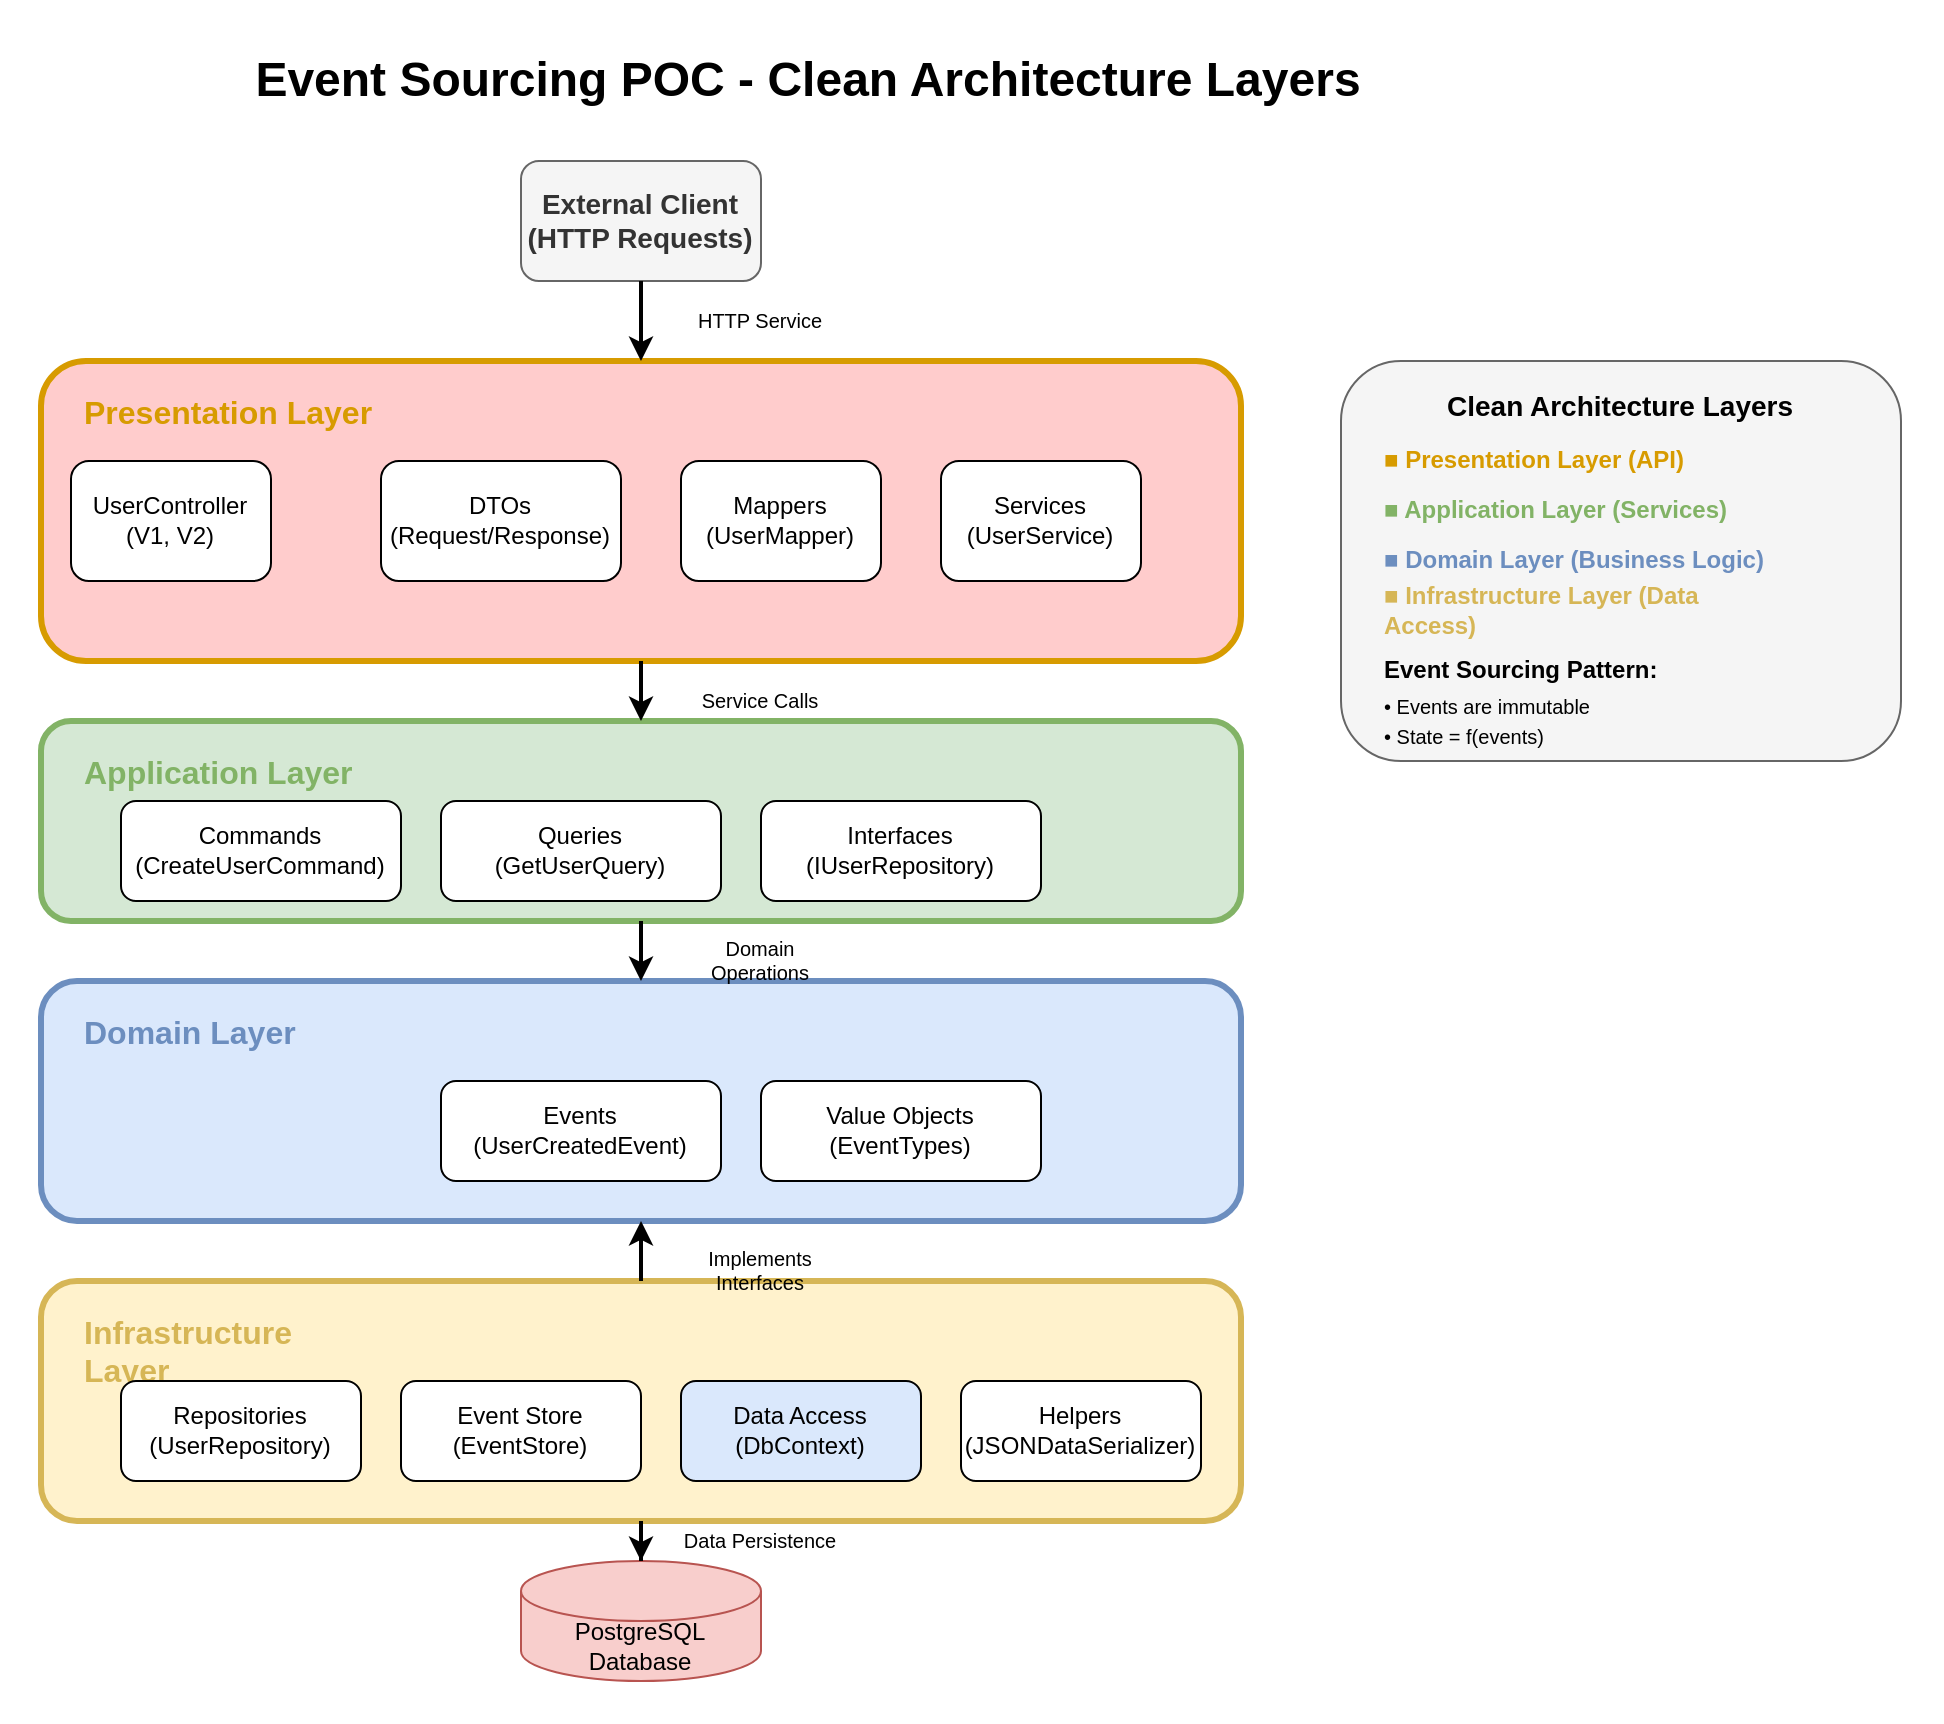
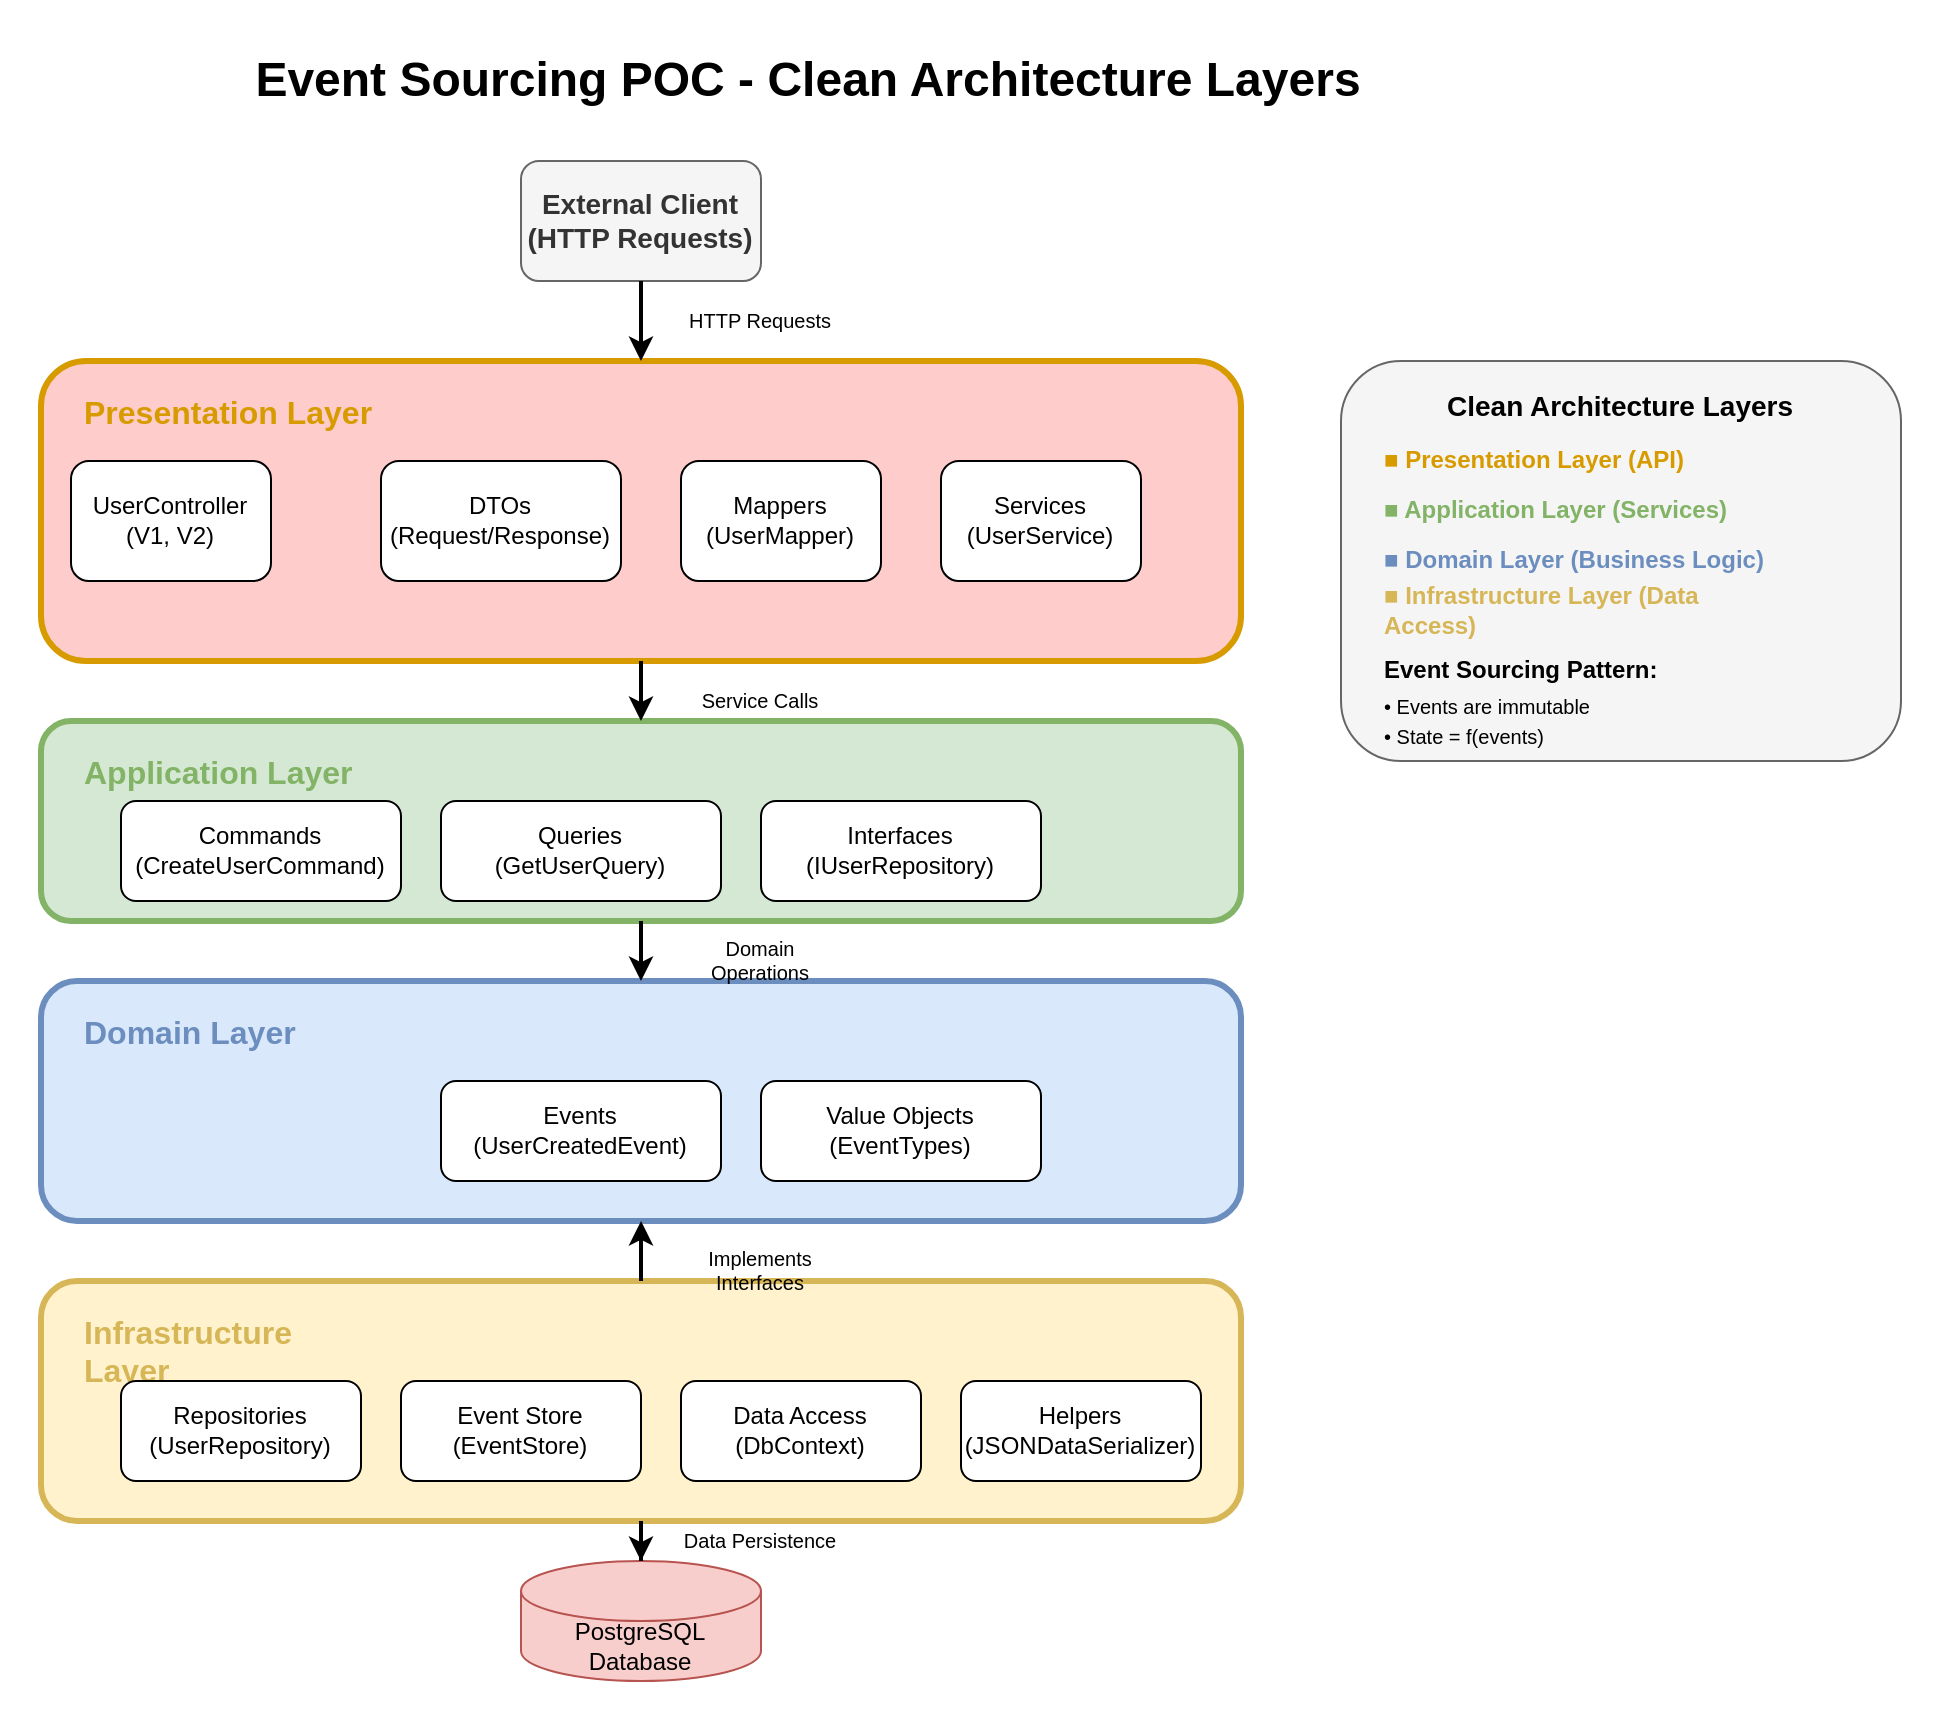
(761, 321) -> (761, 321)
(801, 1431) -> (801, 1431)
